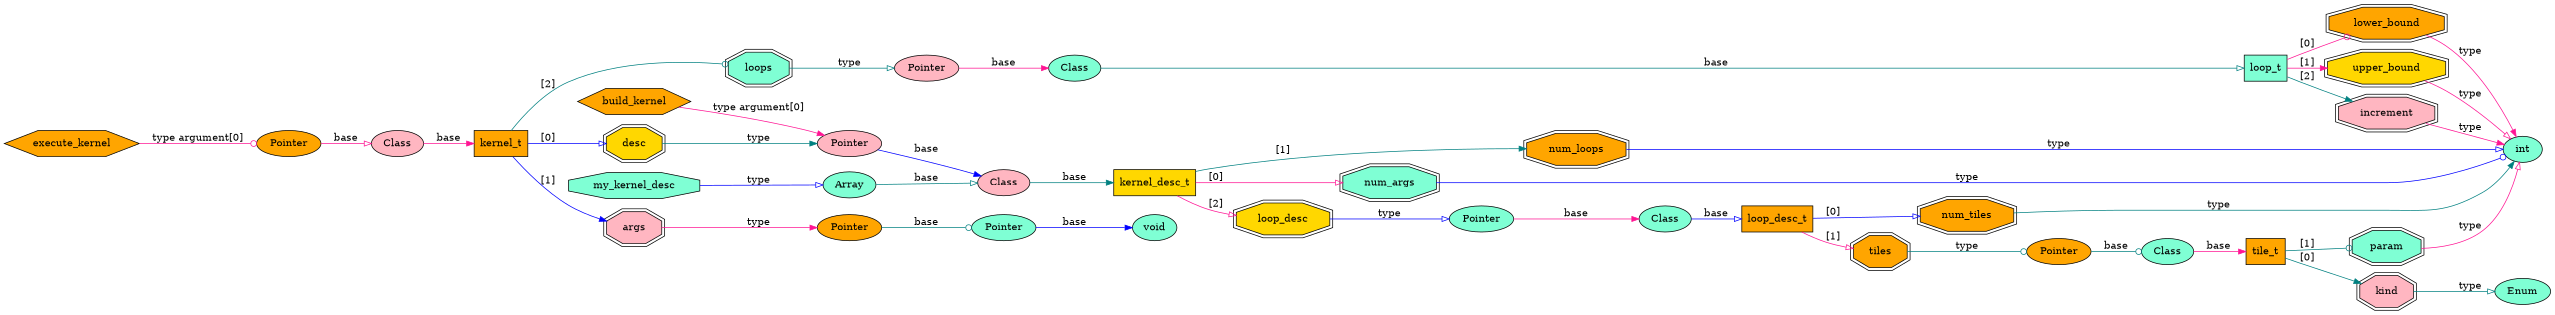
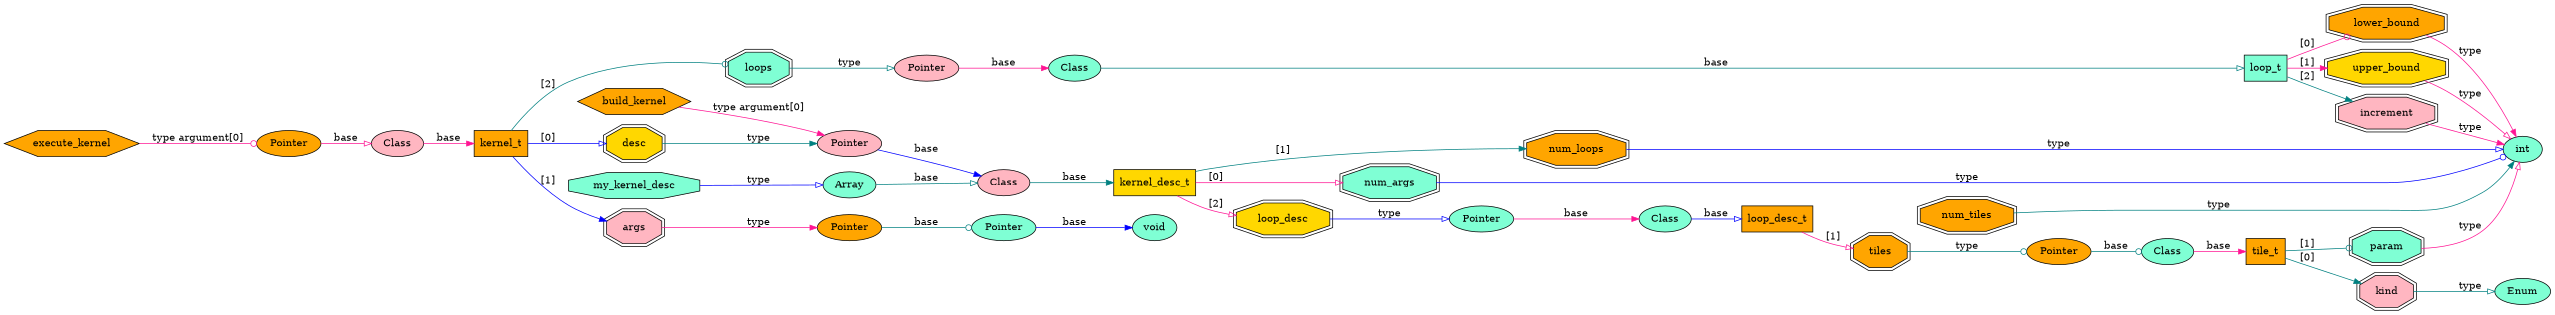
(1863, 217) -> none
